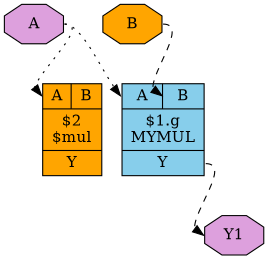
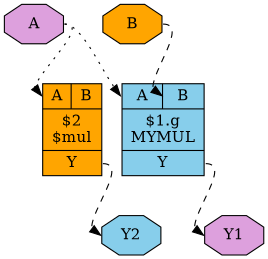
none -> (131, 235)
